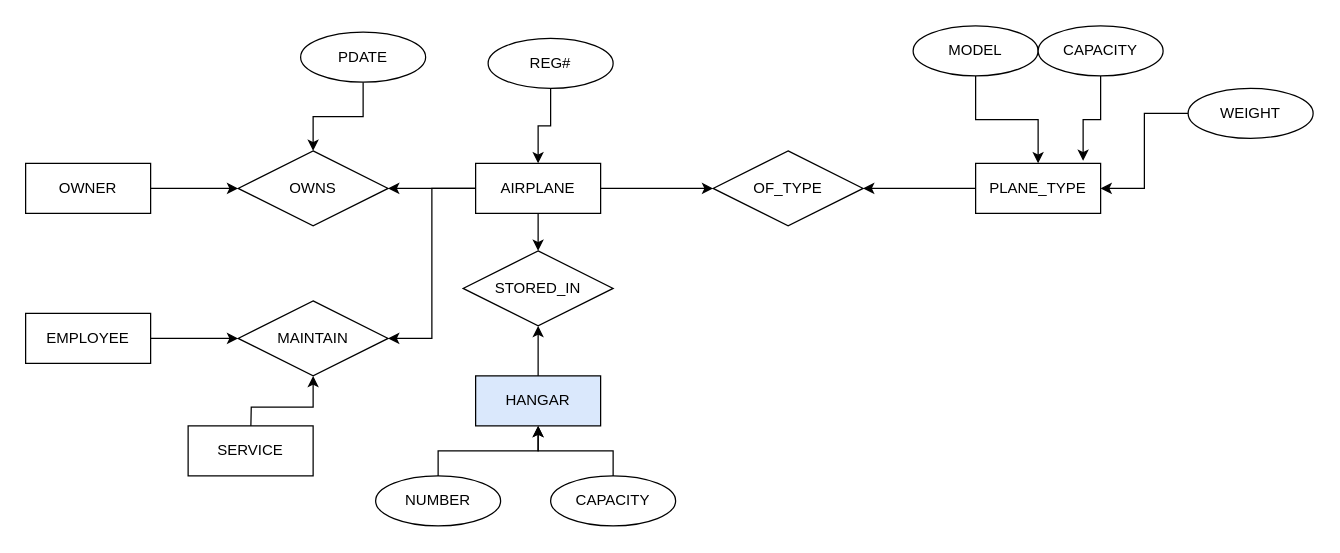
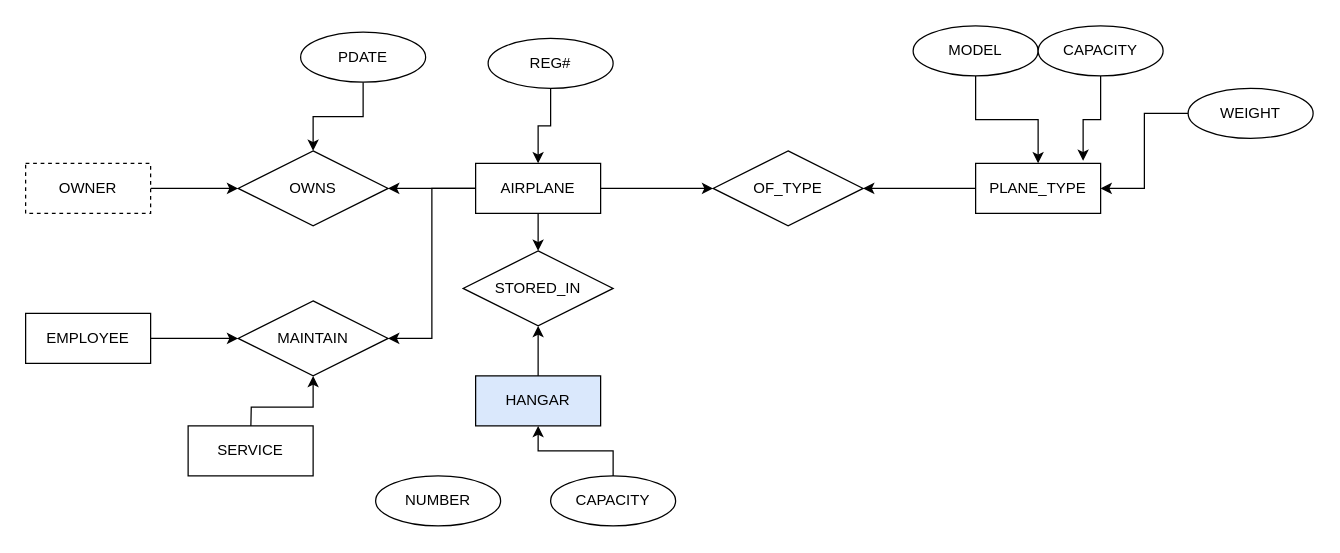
(88, 188) -> (88, 188)
(475, 451) -> none
